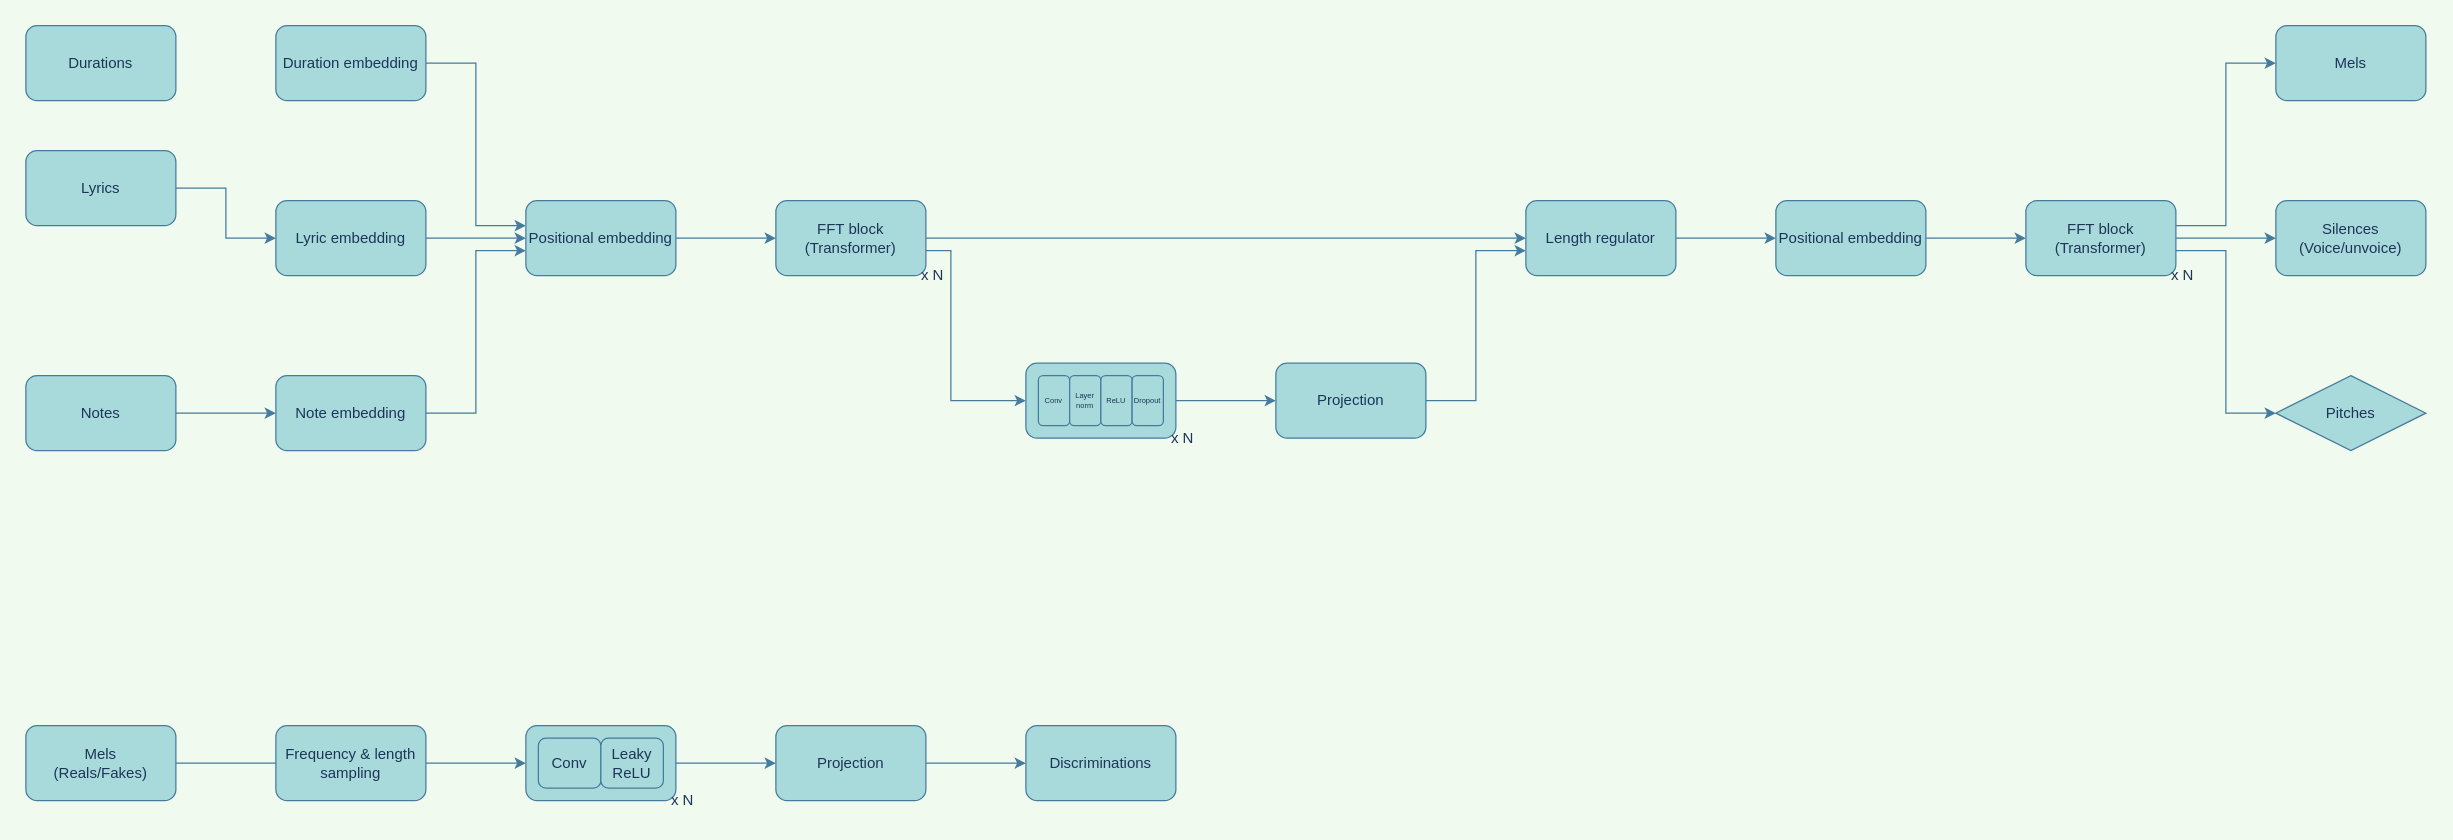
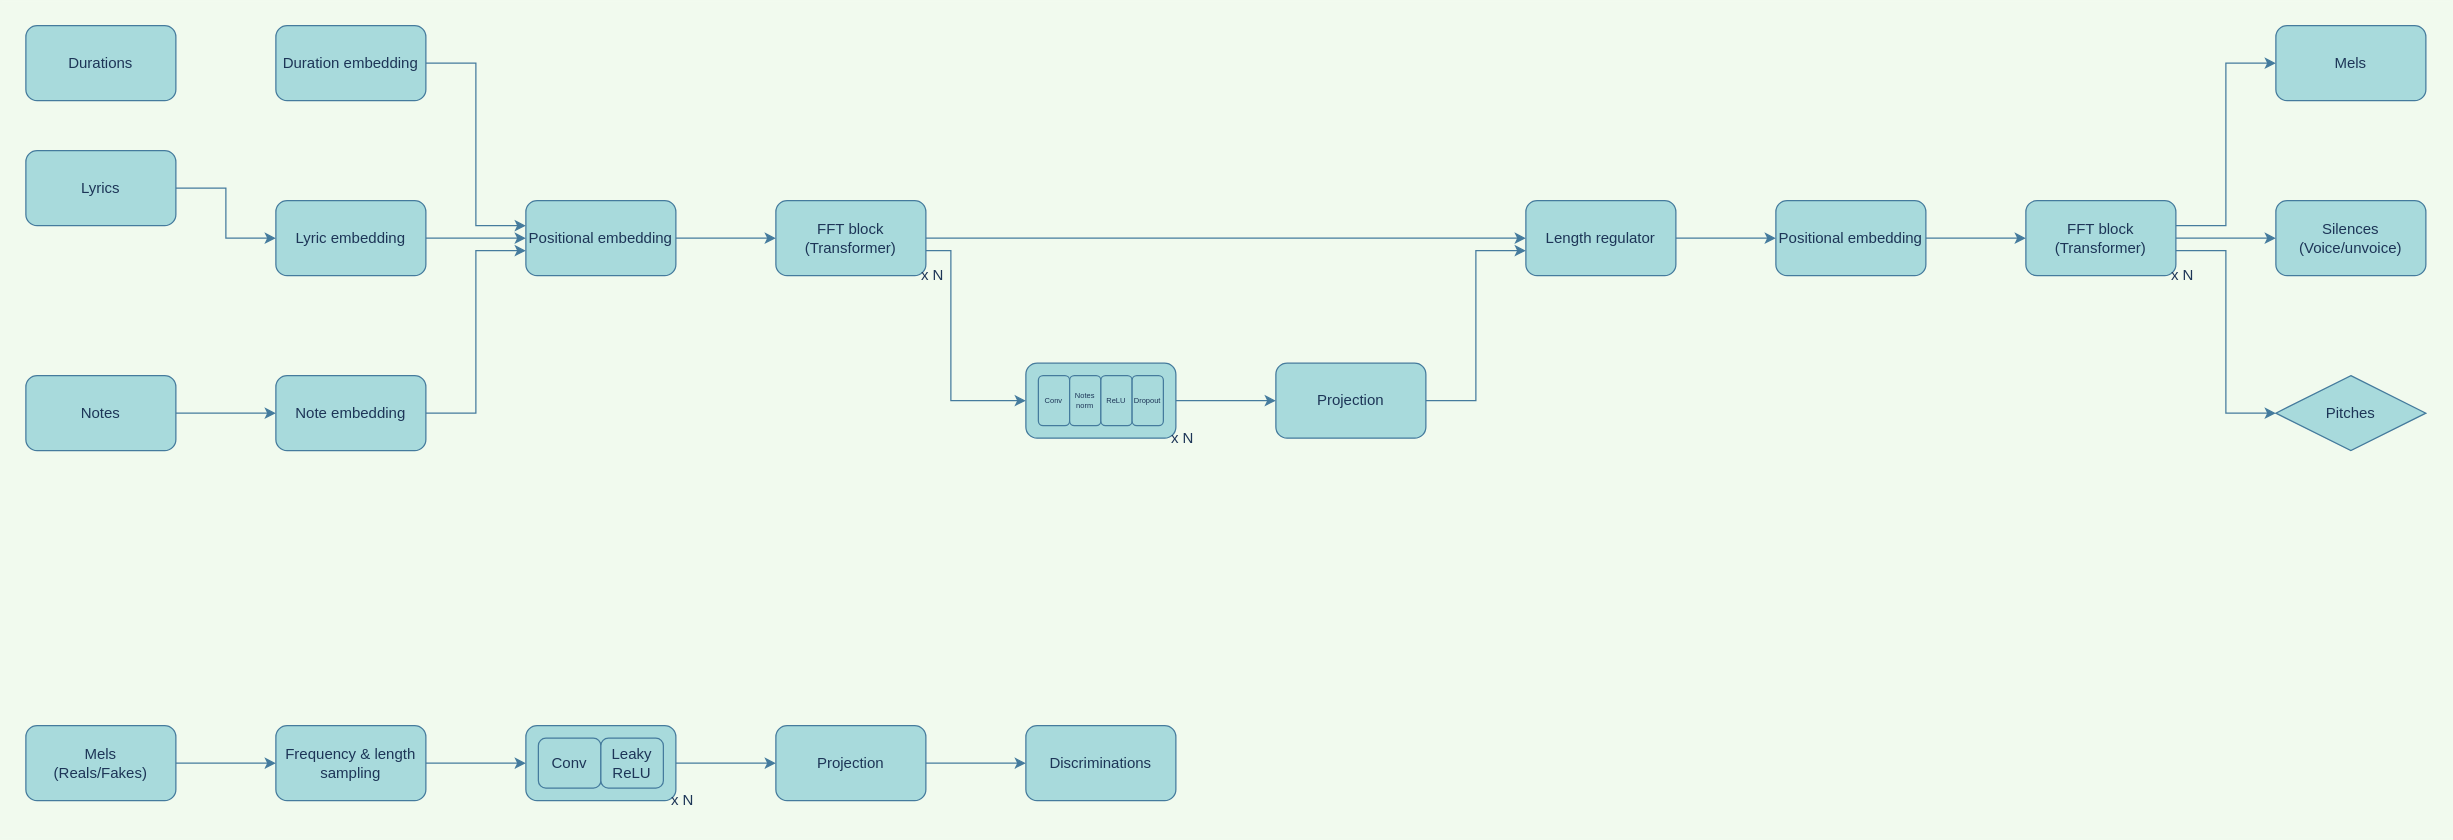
(1085, 401) -> (1085, 401)
(269, 763) -> (266, 763)
